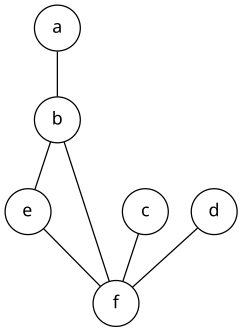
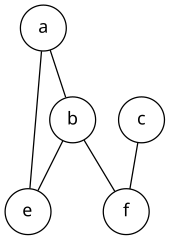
(214, 212) -> none
(72, 258) -> (36, 120)
